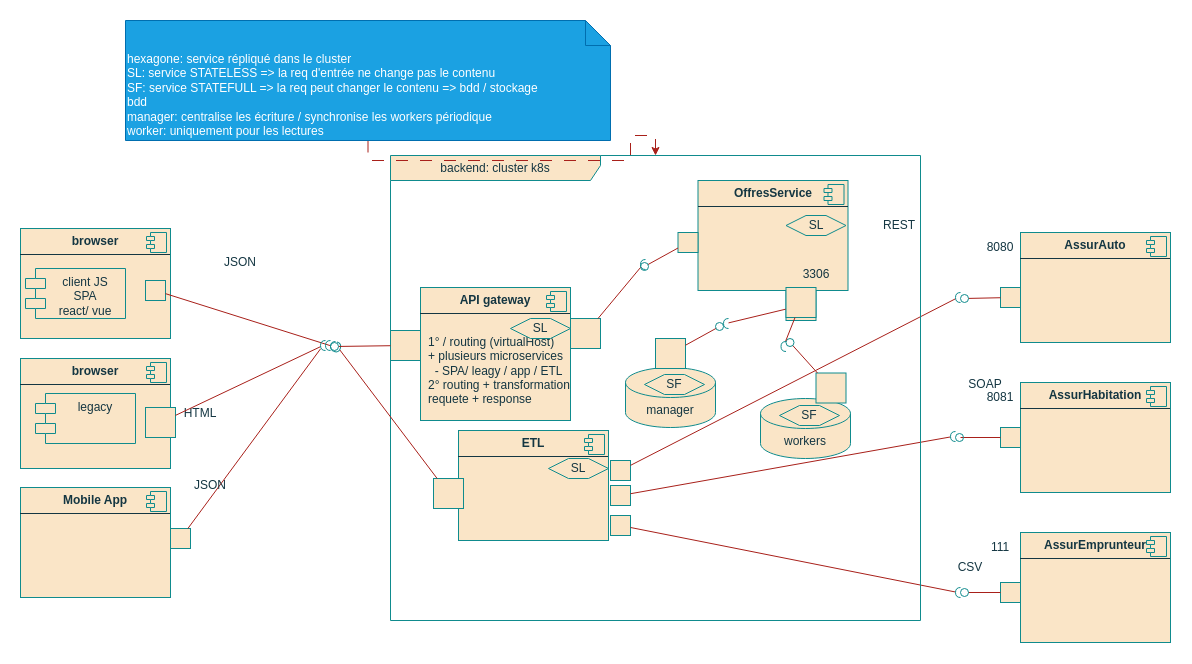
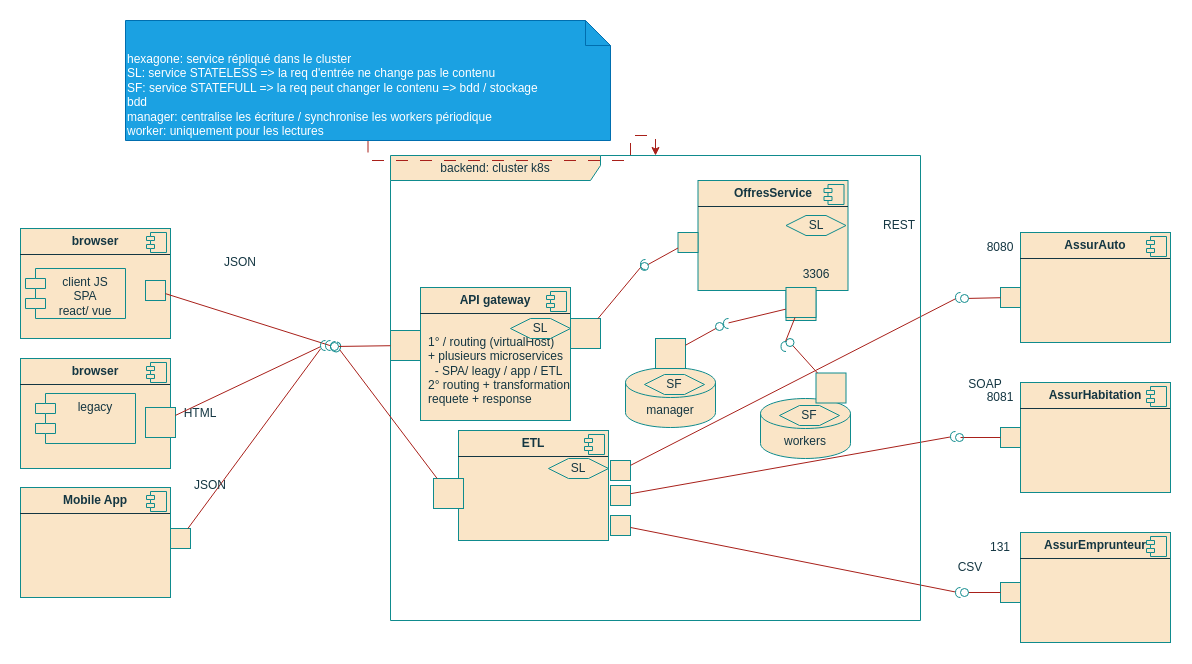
(1001, 548) -> (1001, 548)
